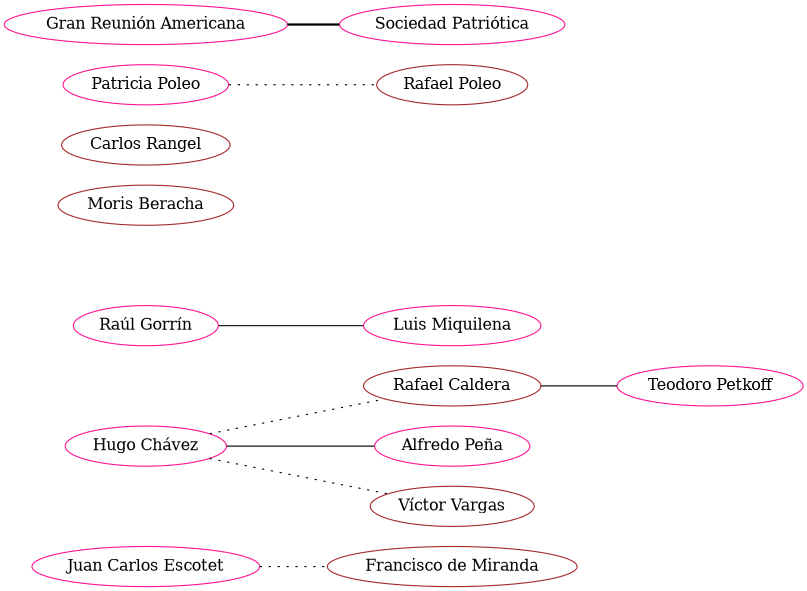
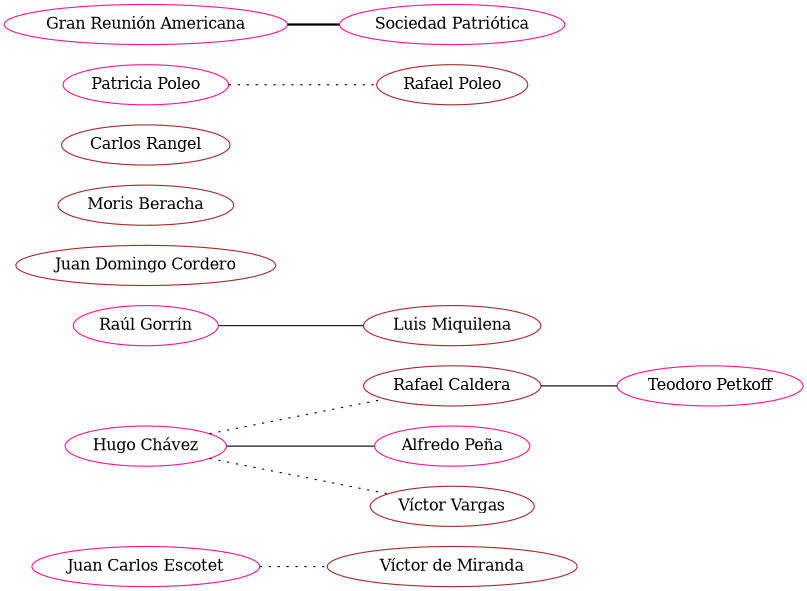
none -> (146, 265)
(452, 326) -> (452, 326)
(452, 567) -> (452, 567)
